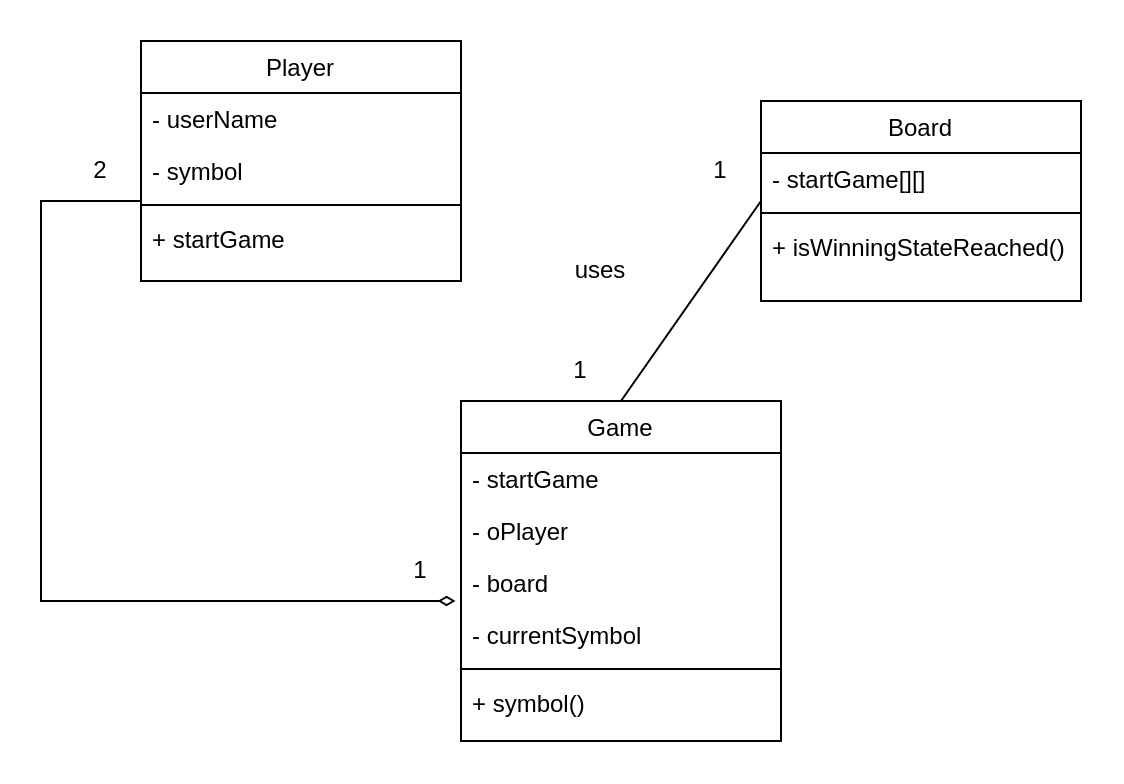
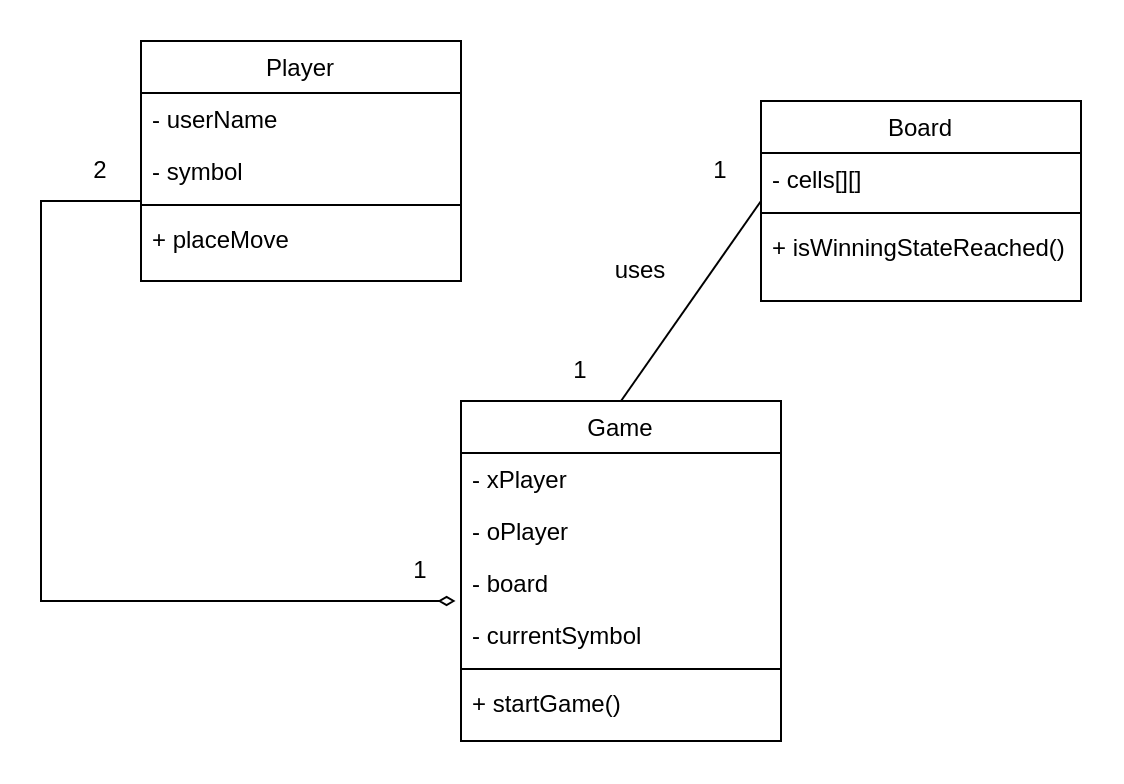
(870, 180) -> (837, 180)
(223, 240) -> (220, 240)
(601, 271) -> (641, 271)
(543, 480) -> (526, 480)
(533, 704) -> (556, 704)
